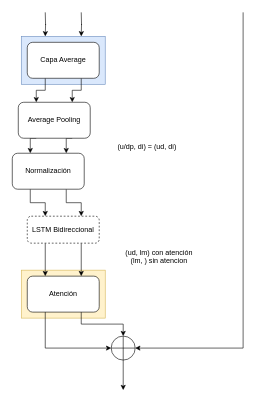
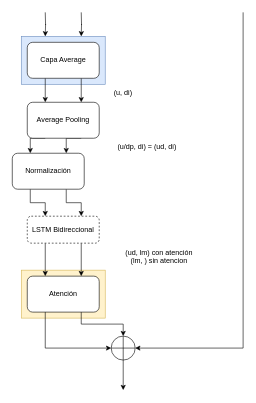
none -> (123, 93)
(54, 120) -> (63, 120)
